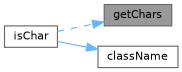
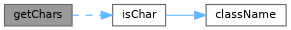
(75, 28) -> (87, 15)
